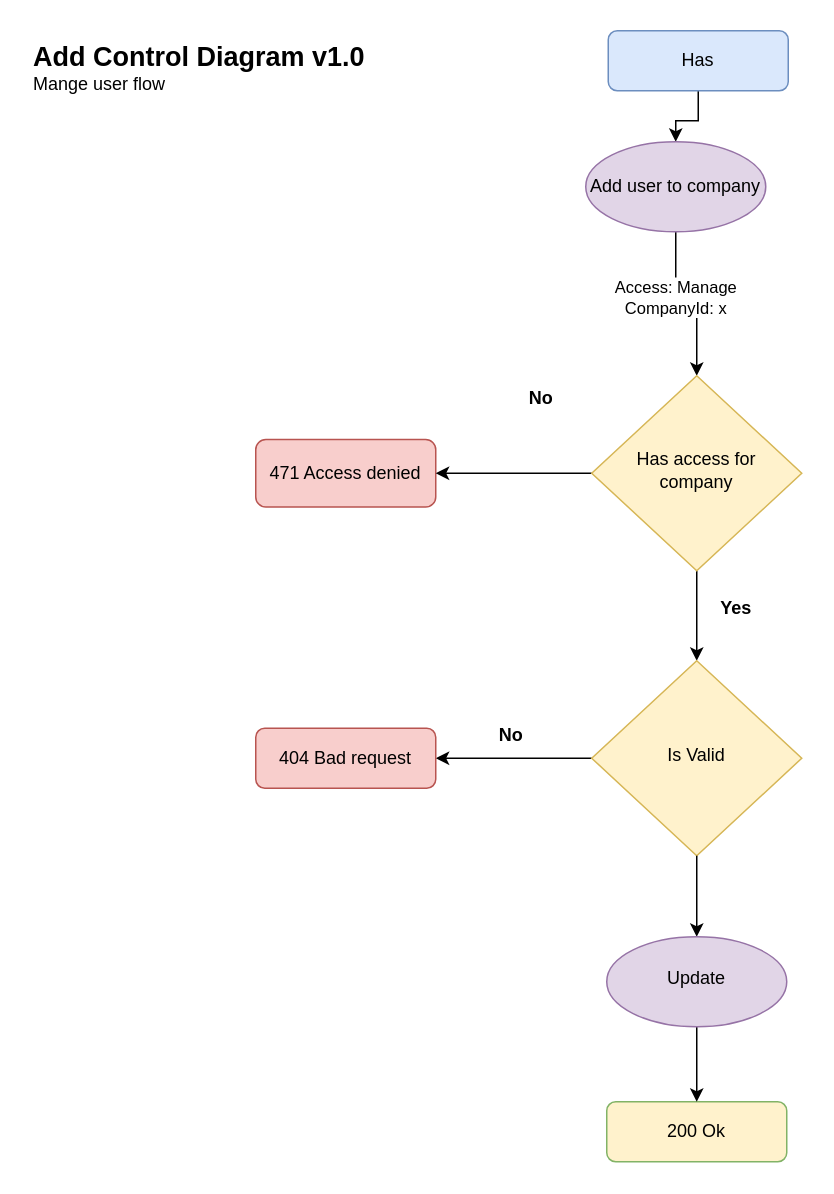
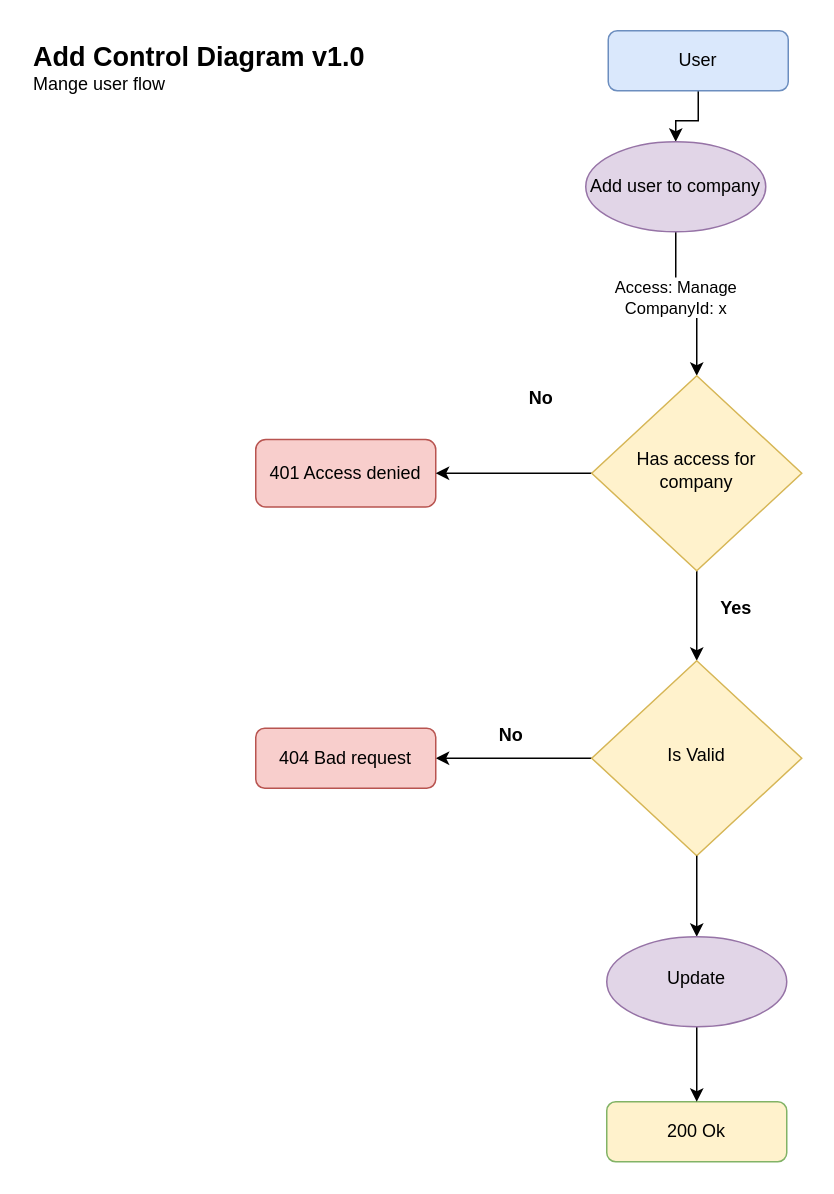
(698, 61) -> (698, 61)
(346, 473) -> (346, 473)
